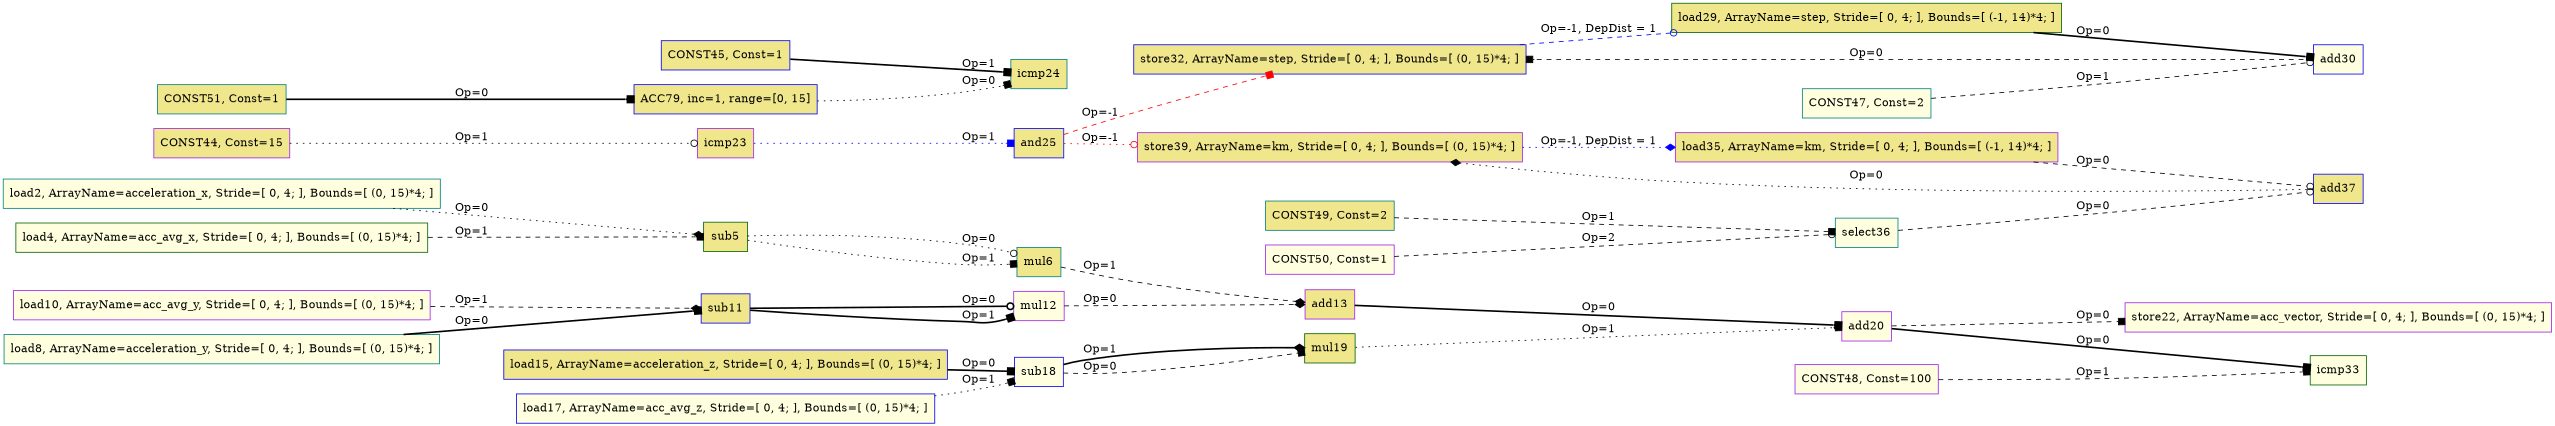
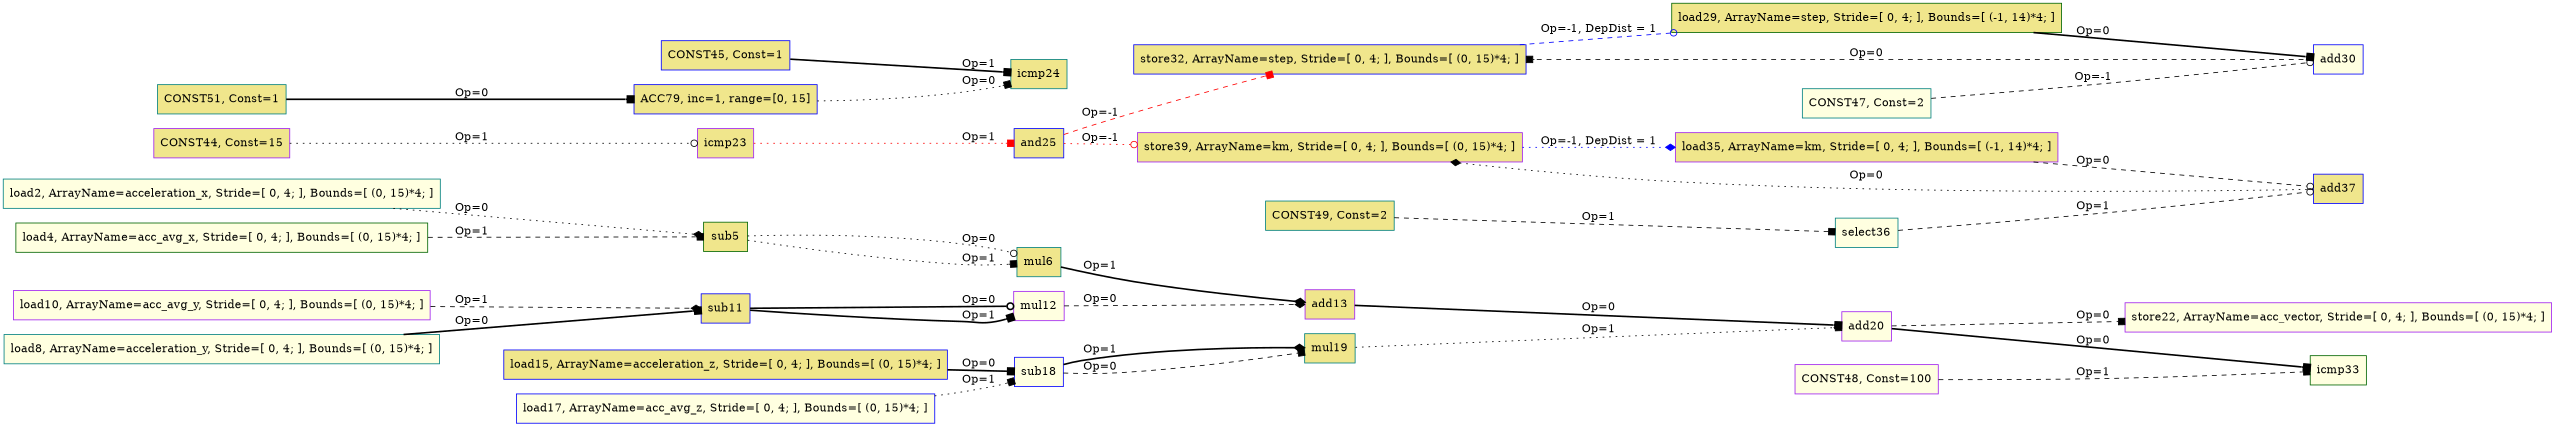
(2093, 77) -> (2093, 77)
(880, 143) -> (880, 143)
(2093, 206) -> (2093, 206)
(1330, 260) -> none
(1177, 288) -> (1177, 288)
(1330, 348) -> (1330, 348)
